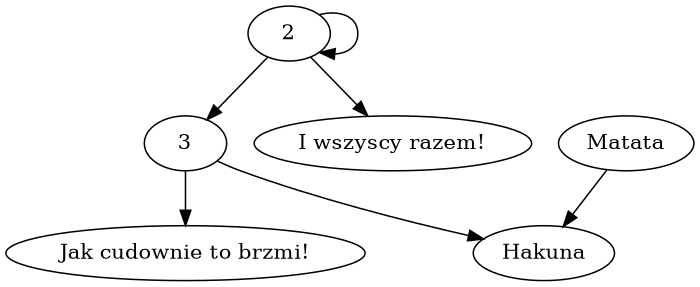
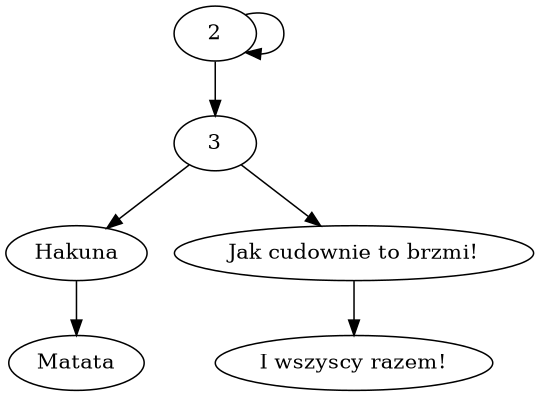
(334, 81) -> (354, 301)
(590, 192) -> (76, 301)
